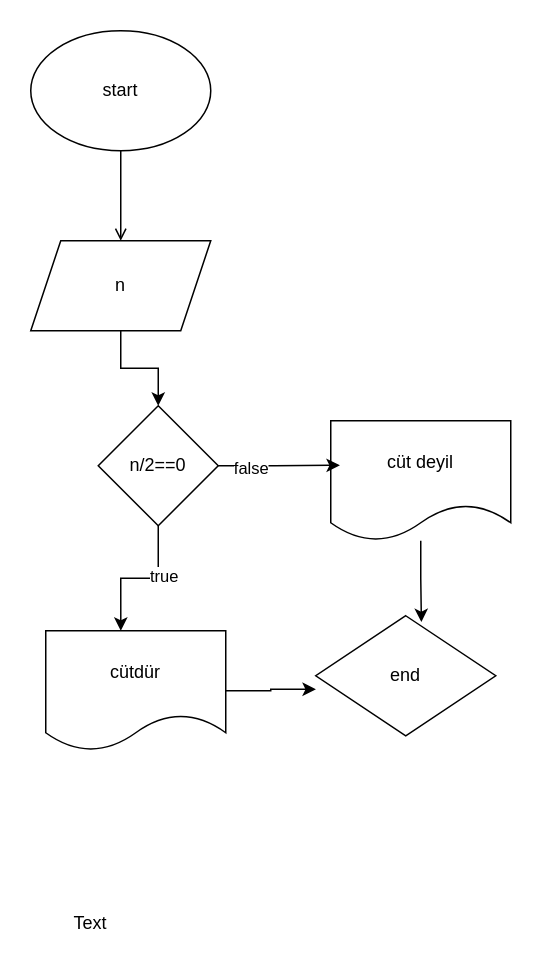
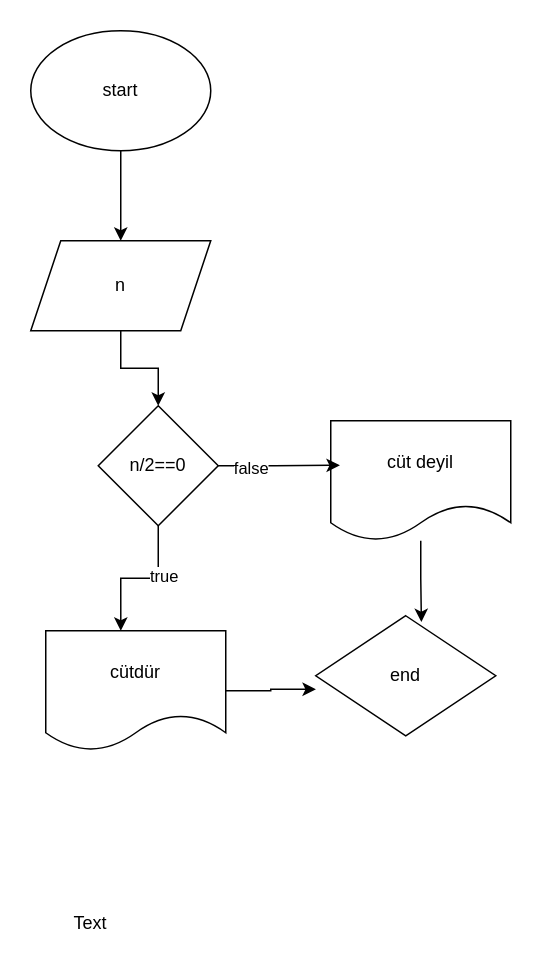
(121, 231) -> (121, 229)
